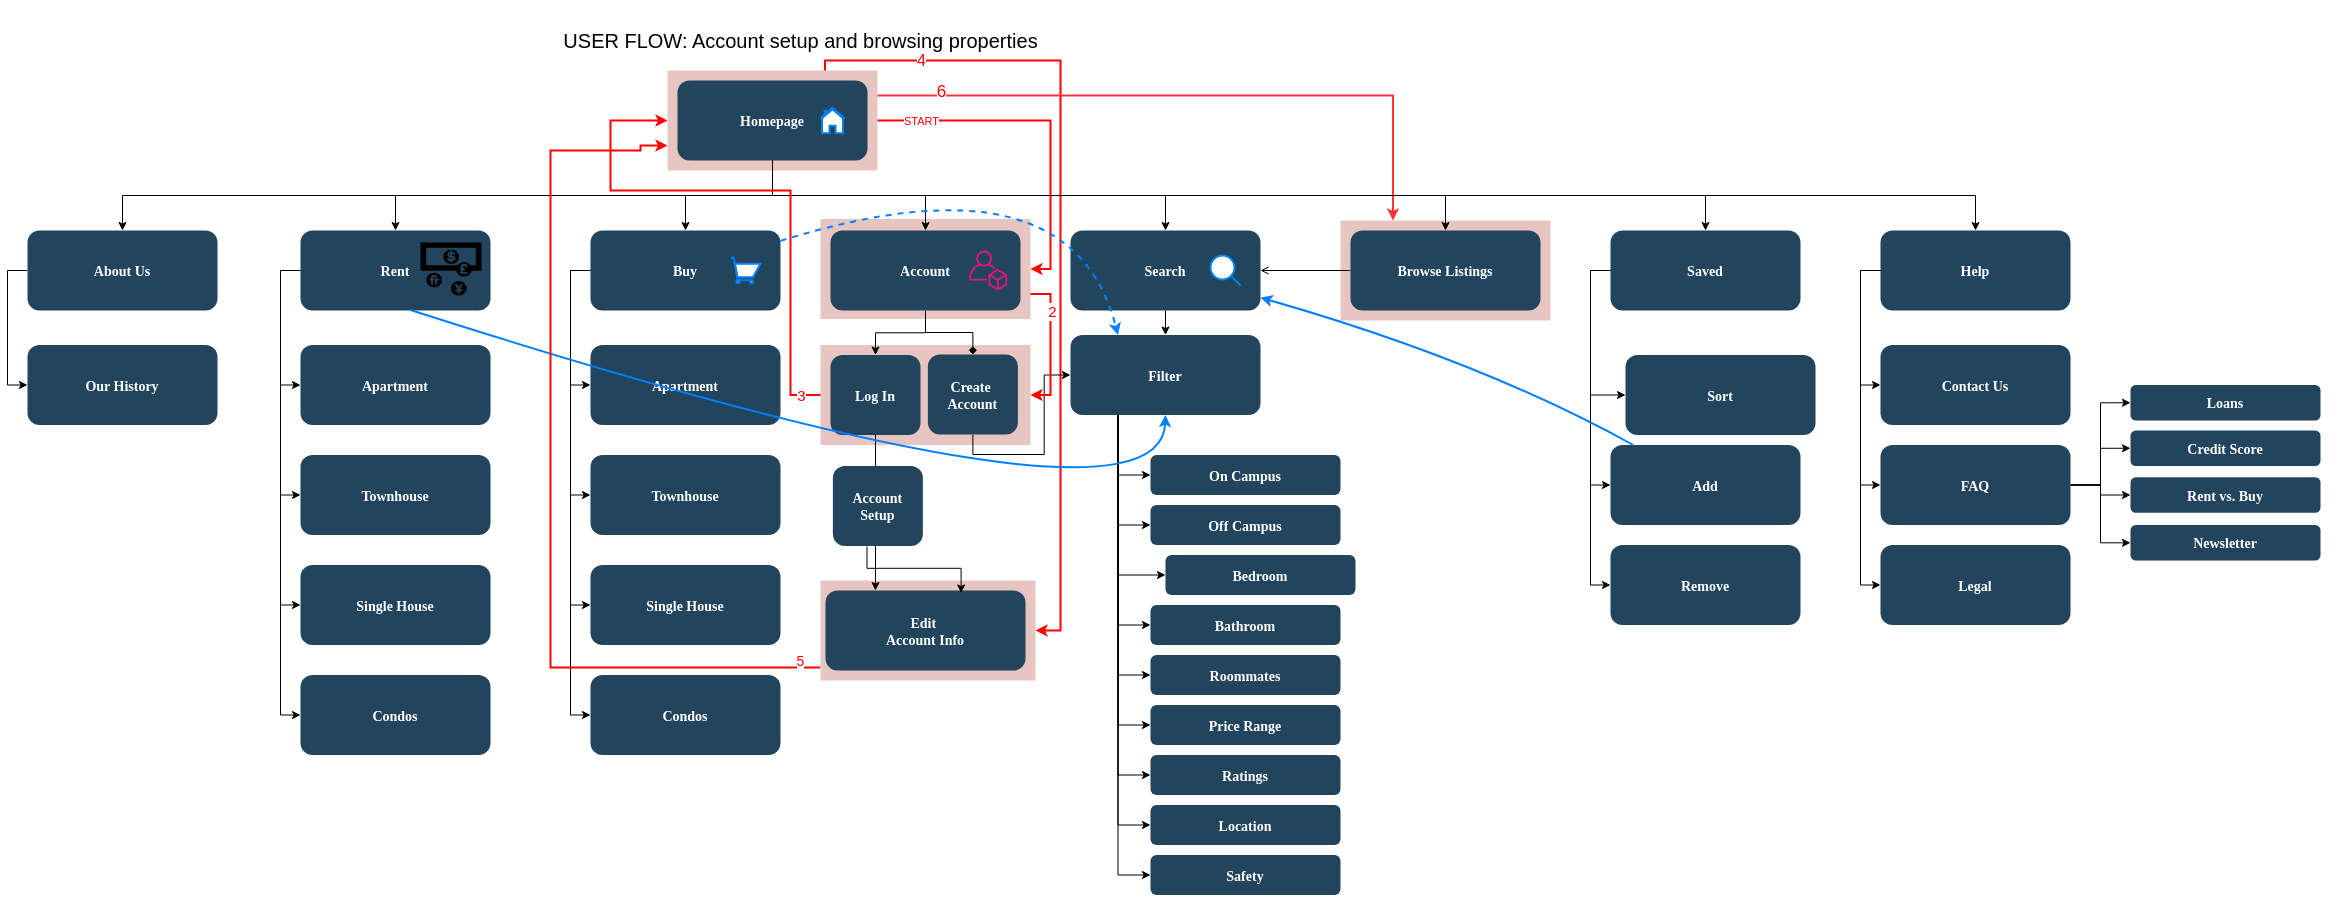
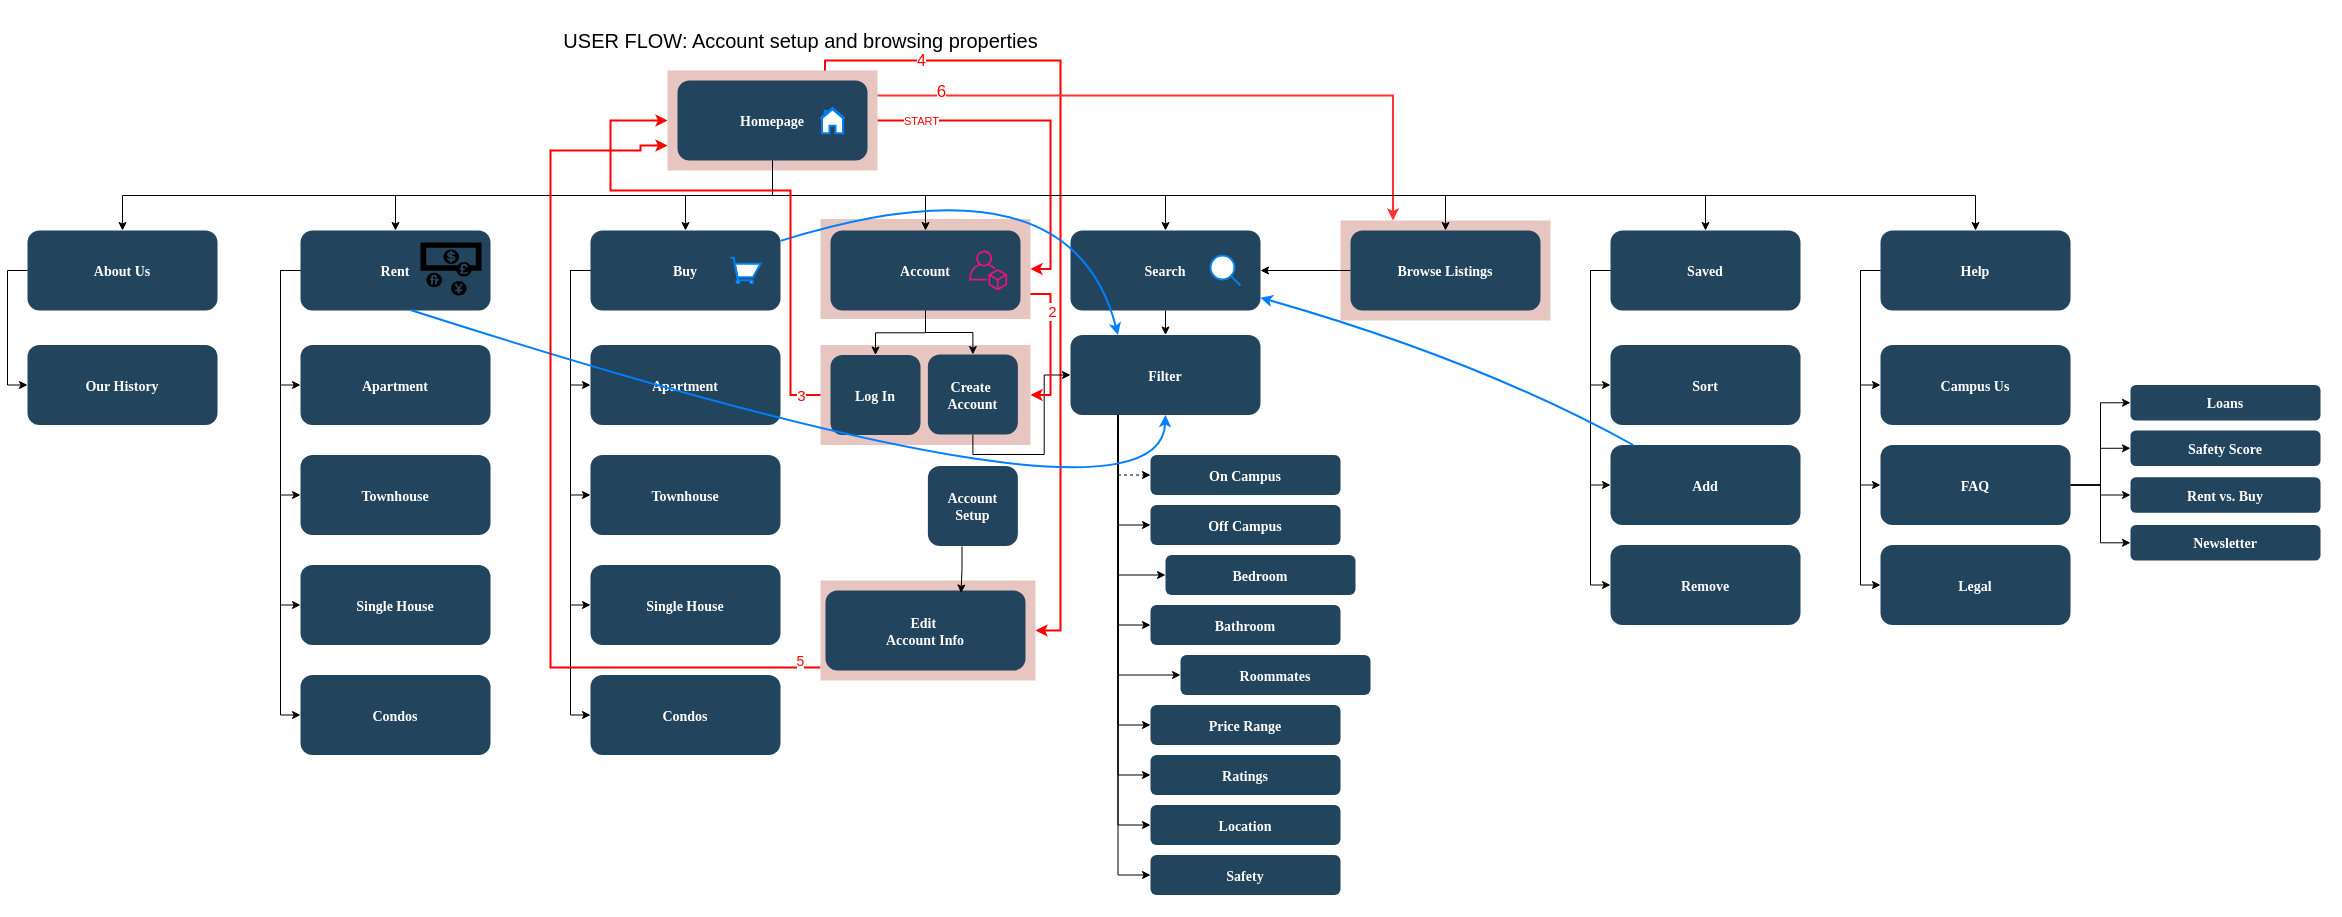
(981, 213) -> (981, 213)
(1266, 271) -> (1268, 271)
(973, 345) -> (973, 346)
(1975, 386) -> (1975, 386)
(1721, 395) -> (1706, 385)
(2225, 449) -> (2225, 449)
(1131, 475) -> (1131, 475)
(878, 506) -> (973, 506)
(876, 509) -> none
(1246, 675) -> (1276, 675)
